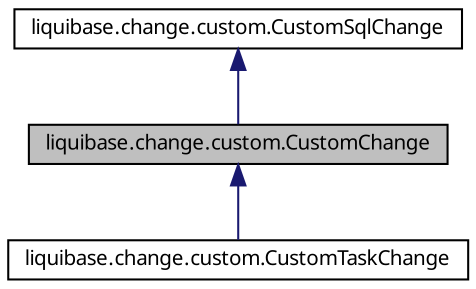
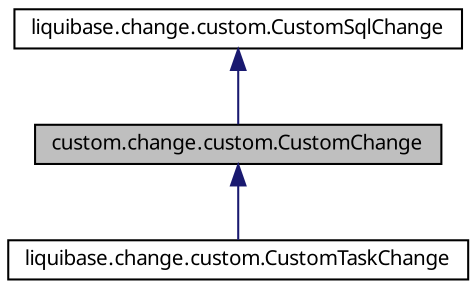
(238, 144) -> (238, 144)
